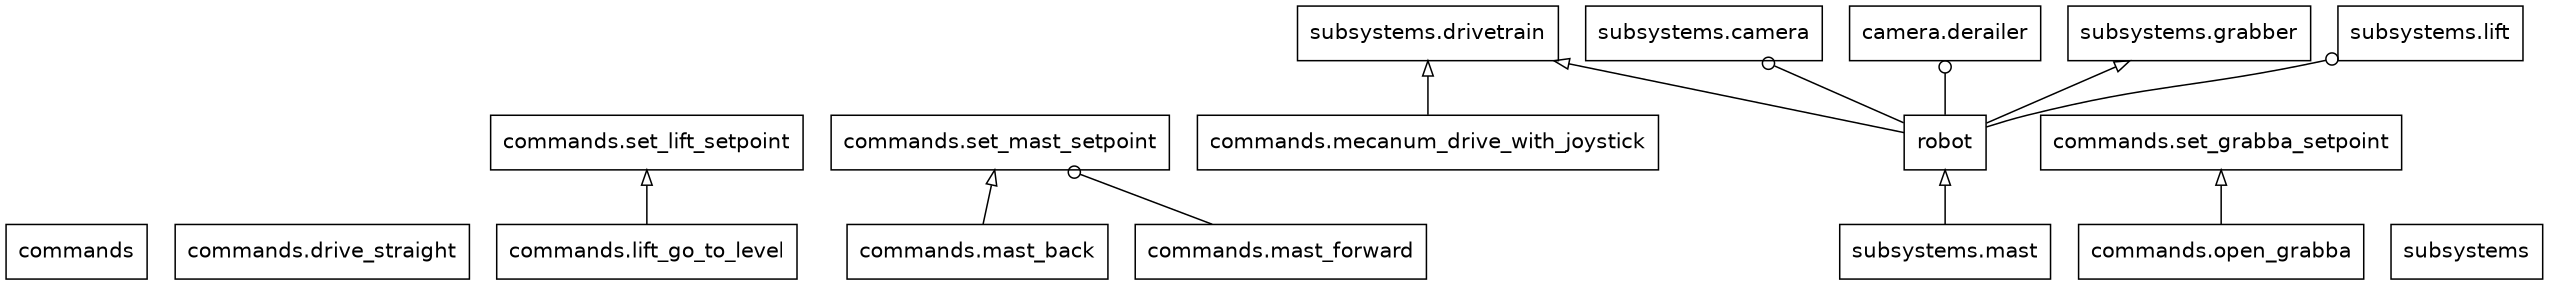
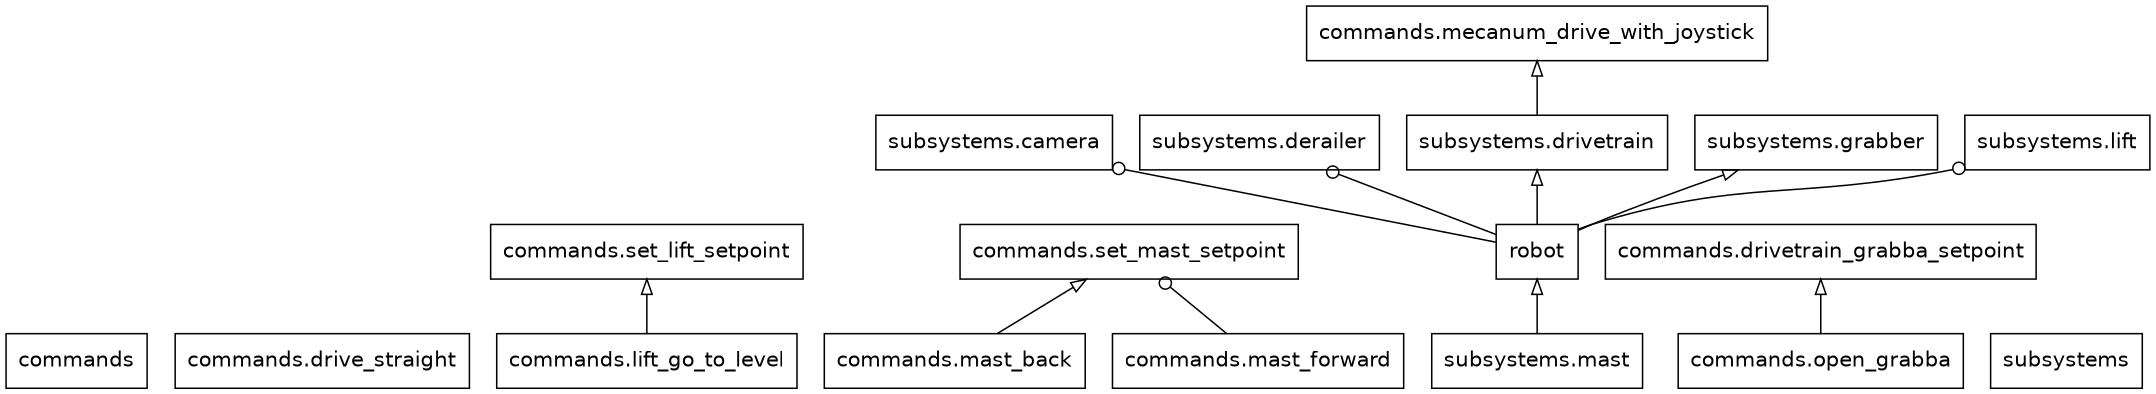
(1945, 33) -> (1260, 143)
(1428, 95) -> (1537, 95)
(2221, 143) -> (1821, 252)
